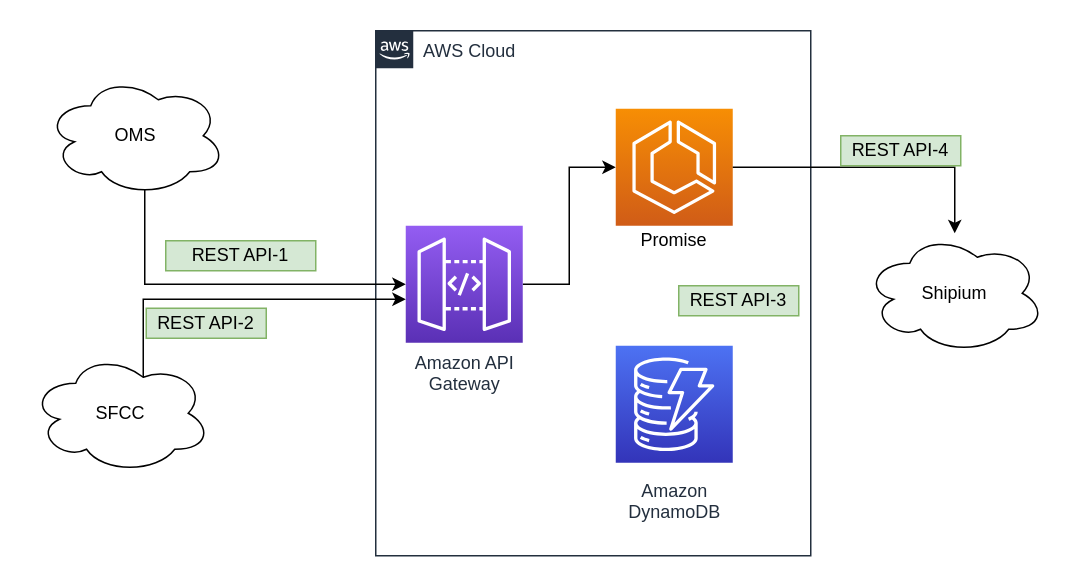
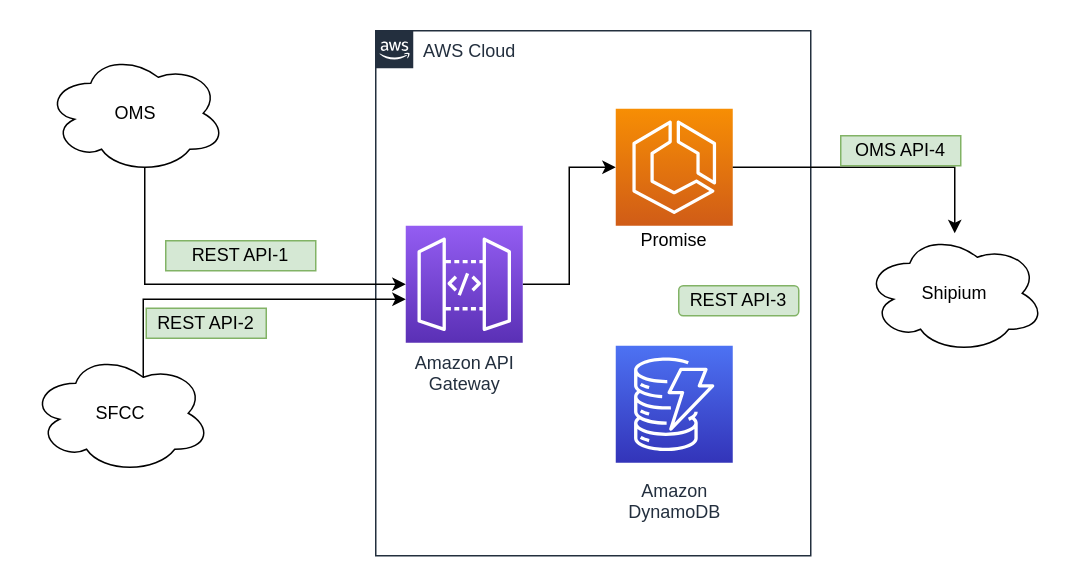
(136, 136) -> (136, 113)
(901, 151) -> (901, 151)
(739, 301) -> (739, 301)
